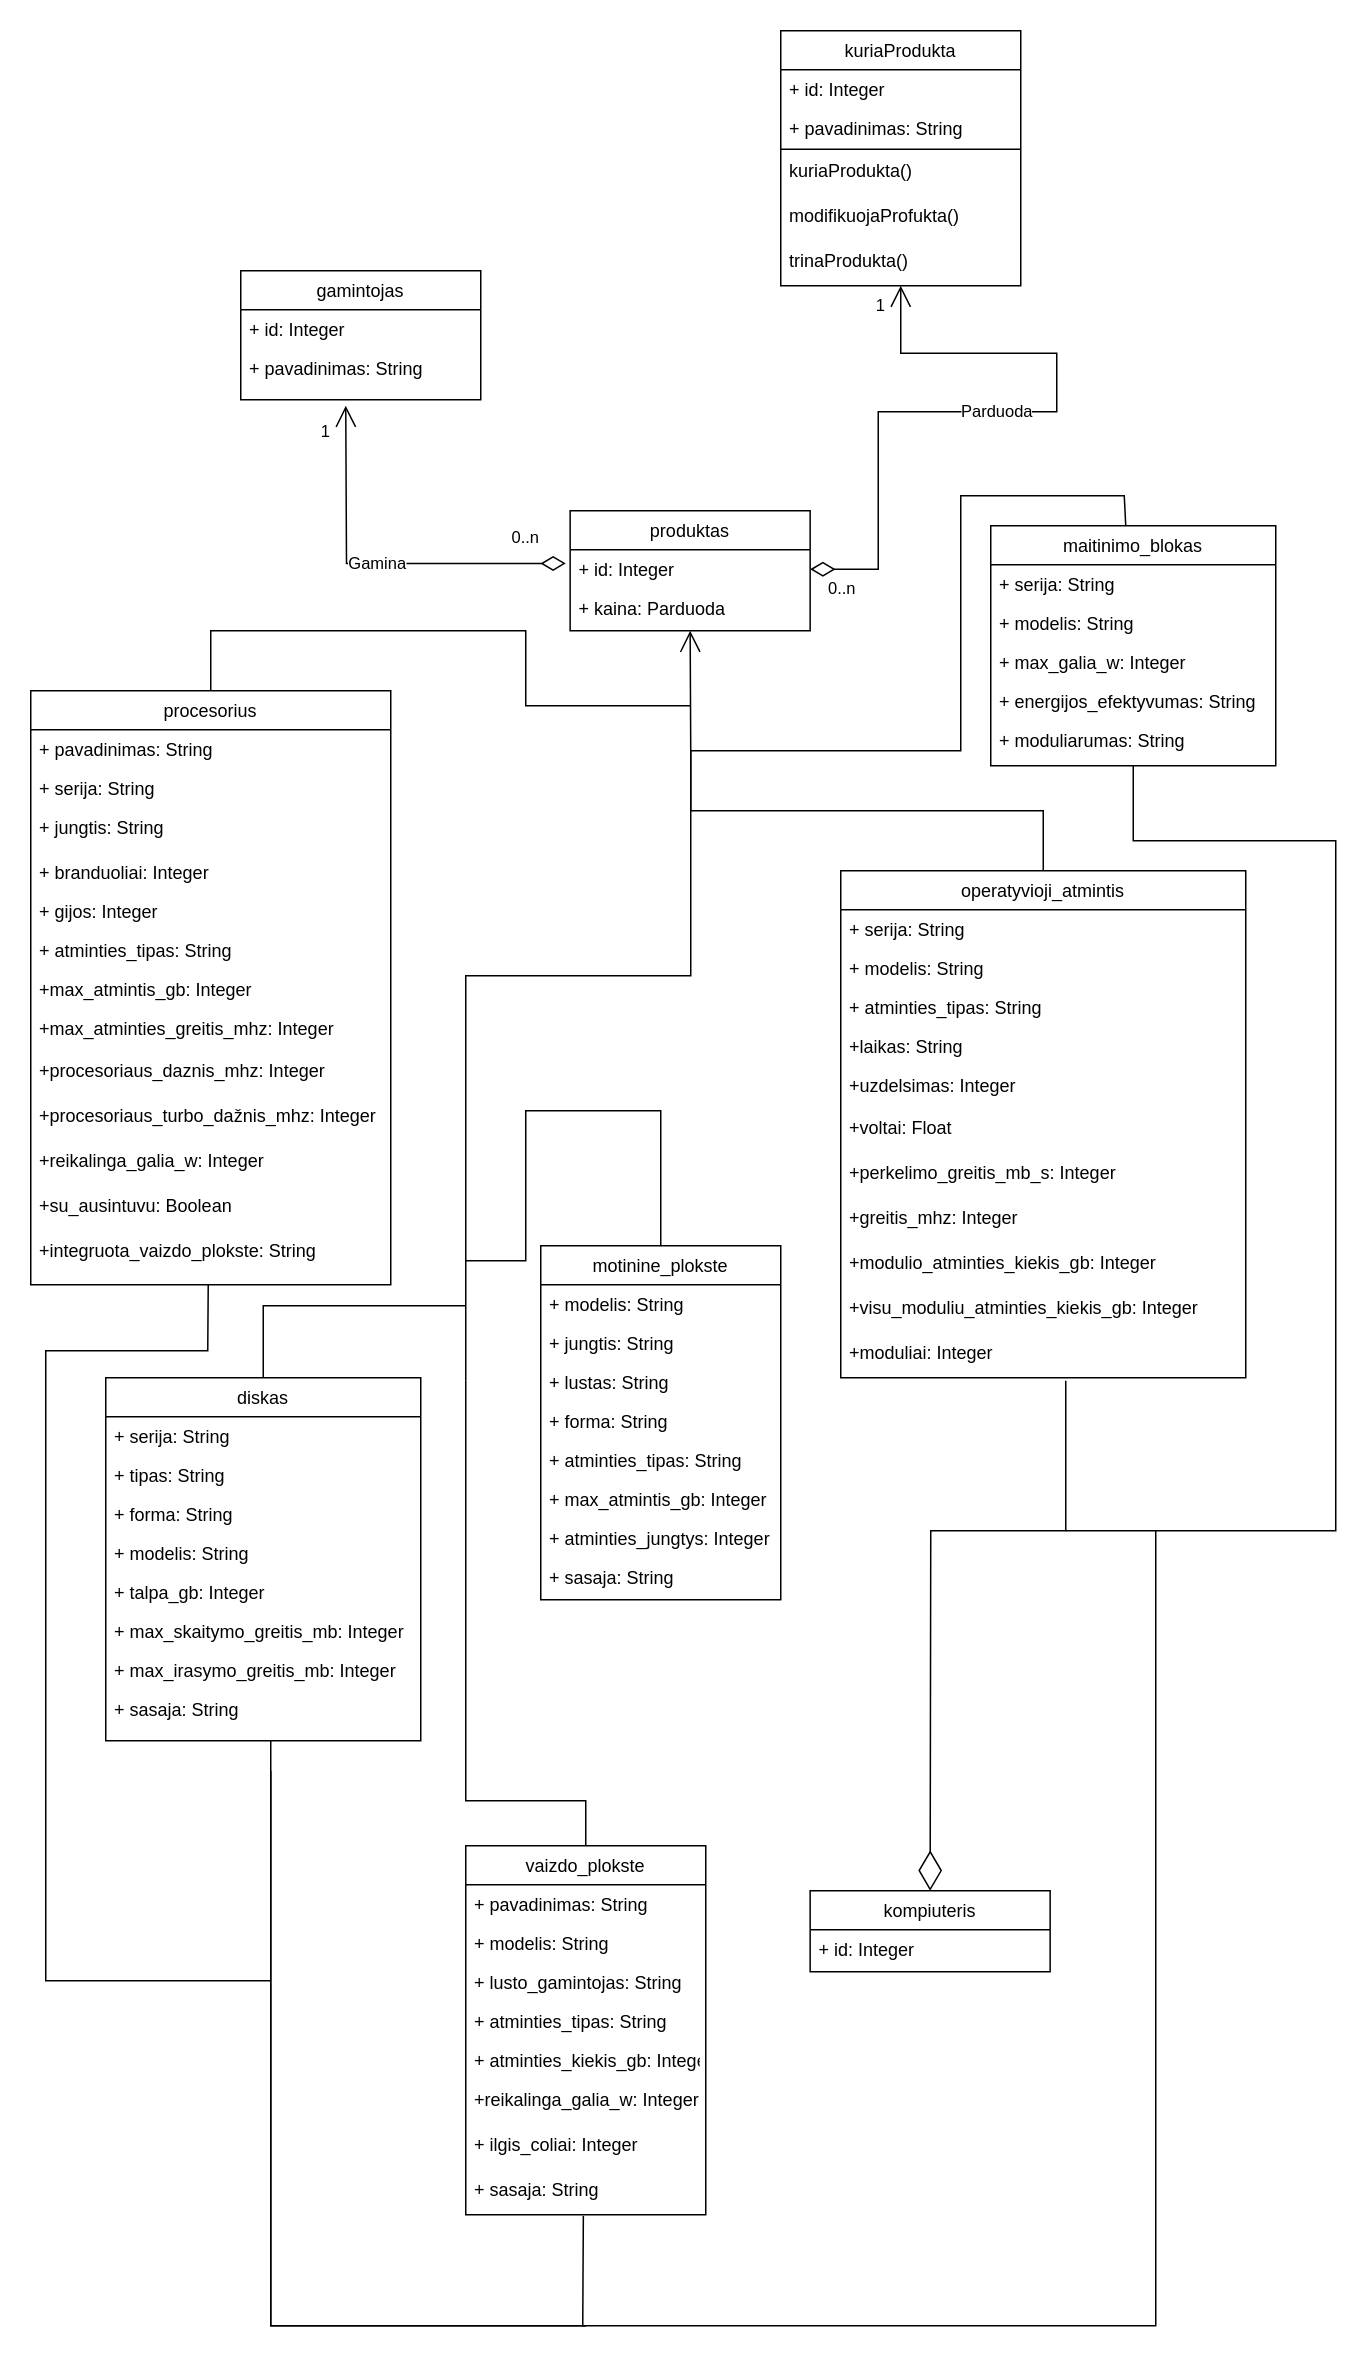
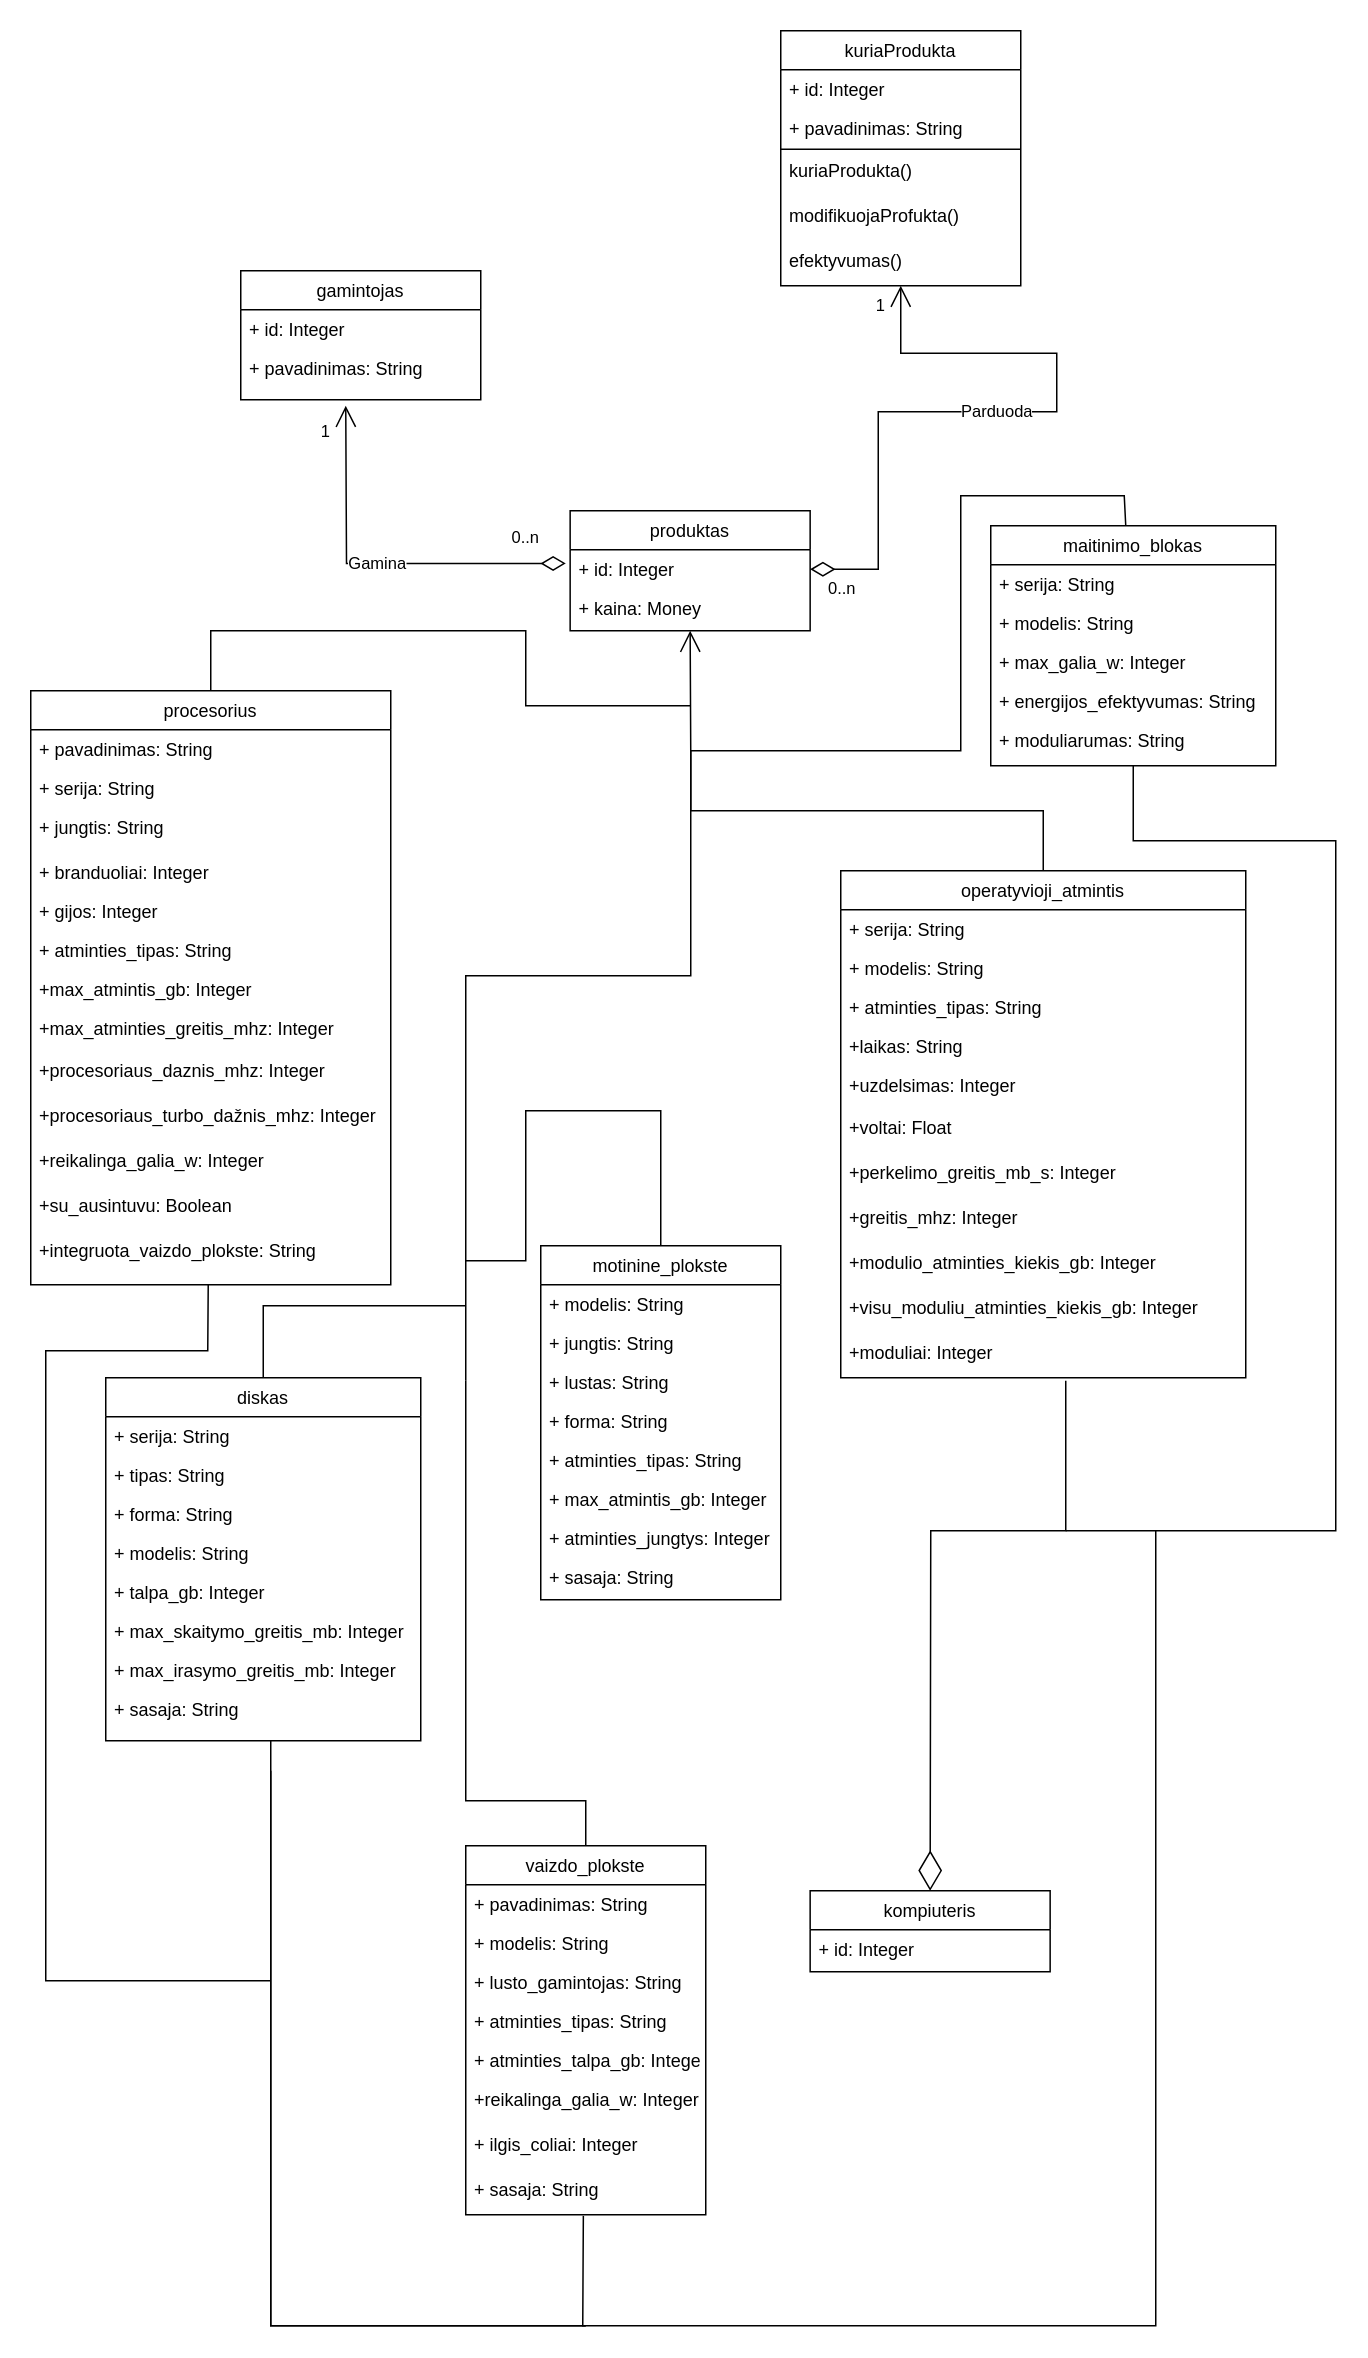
(862, 261) -> (855, 261)
(655, 609) -> (640, 609)
(609, 2061) -> (606, 2061)
